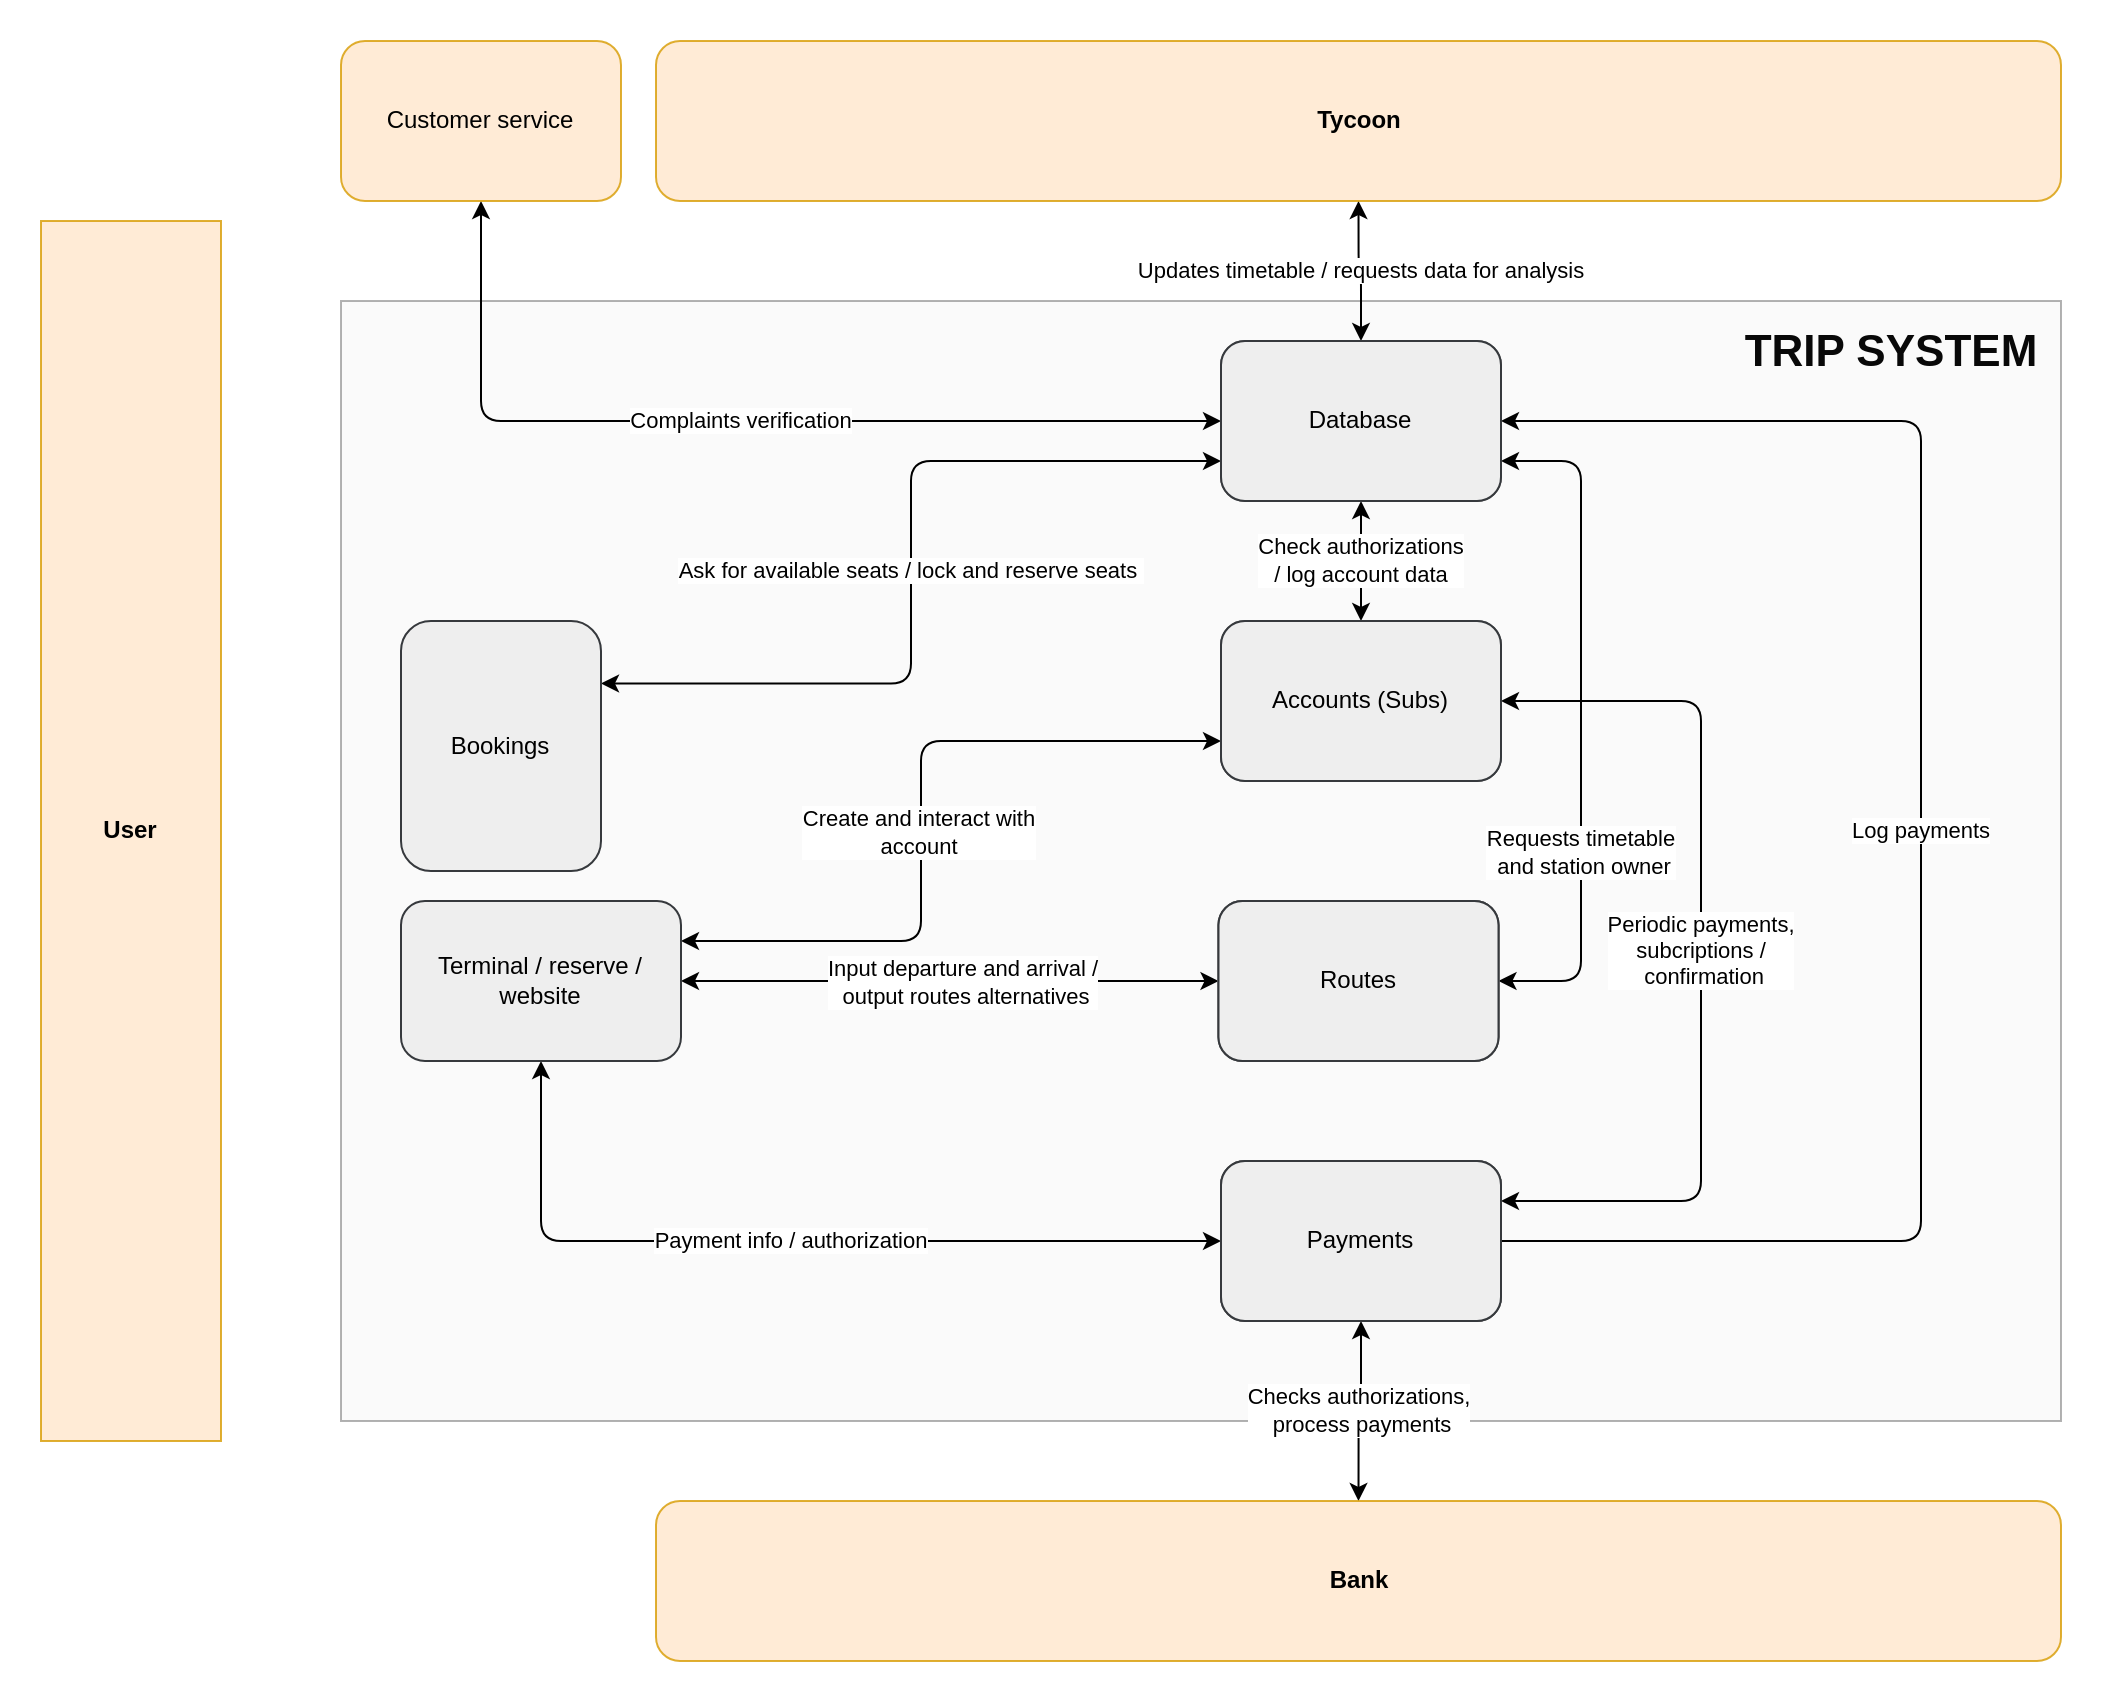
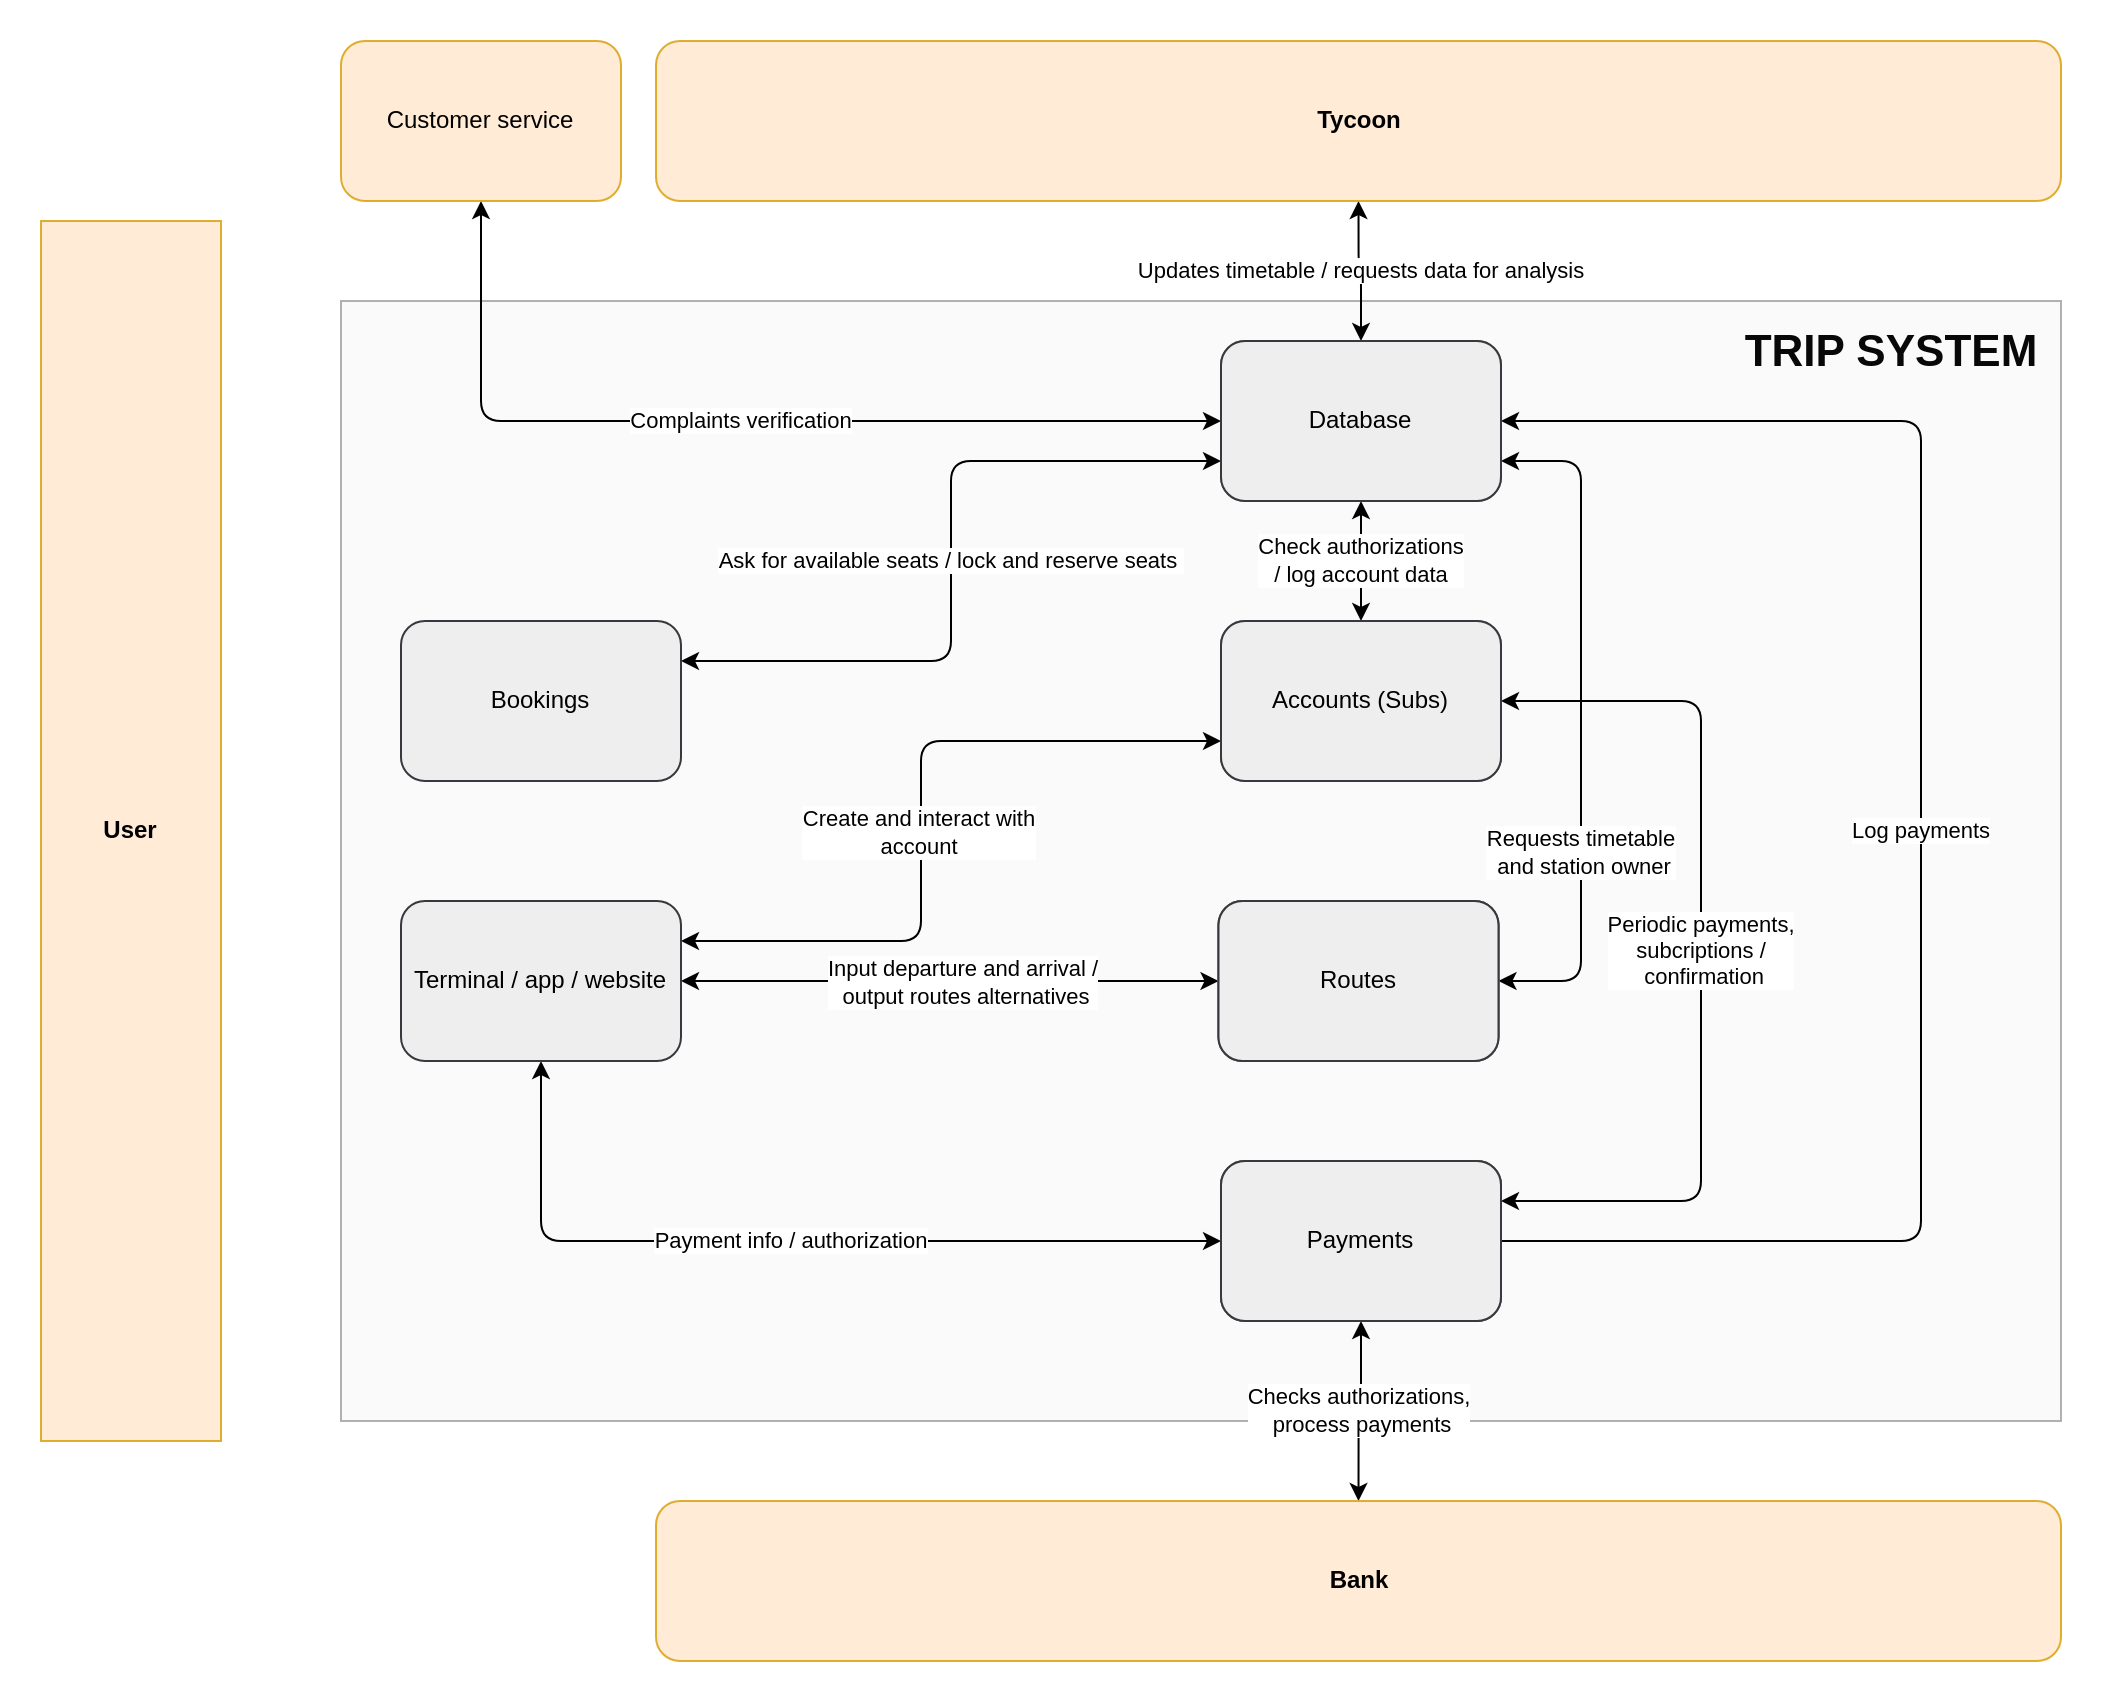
(501, 746) -> (541, 701)
(541, 981) -> (541, 981)
